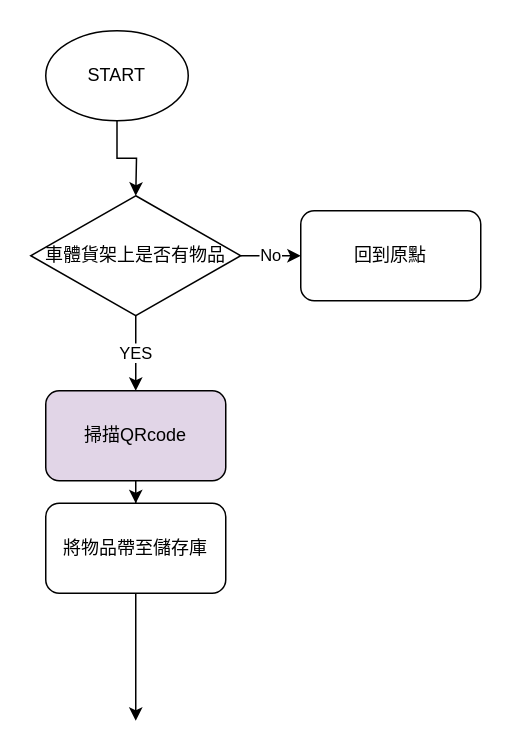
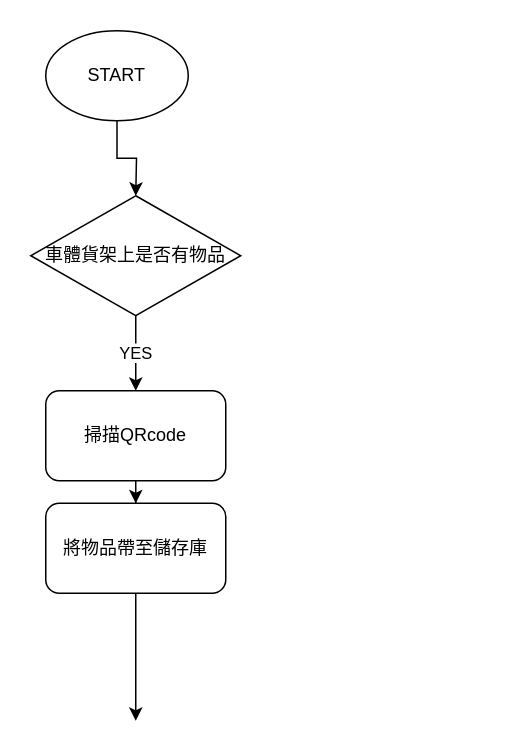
(266, 256) -> none
(391, 256) -> none
(136, 436) -> (136, 436)
